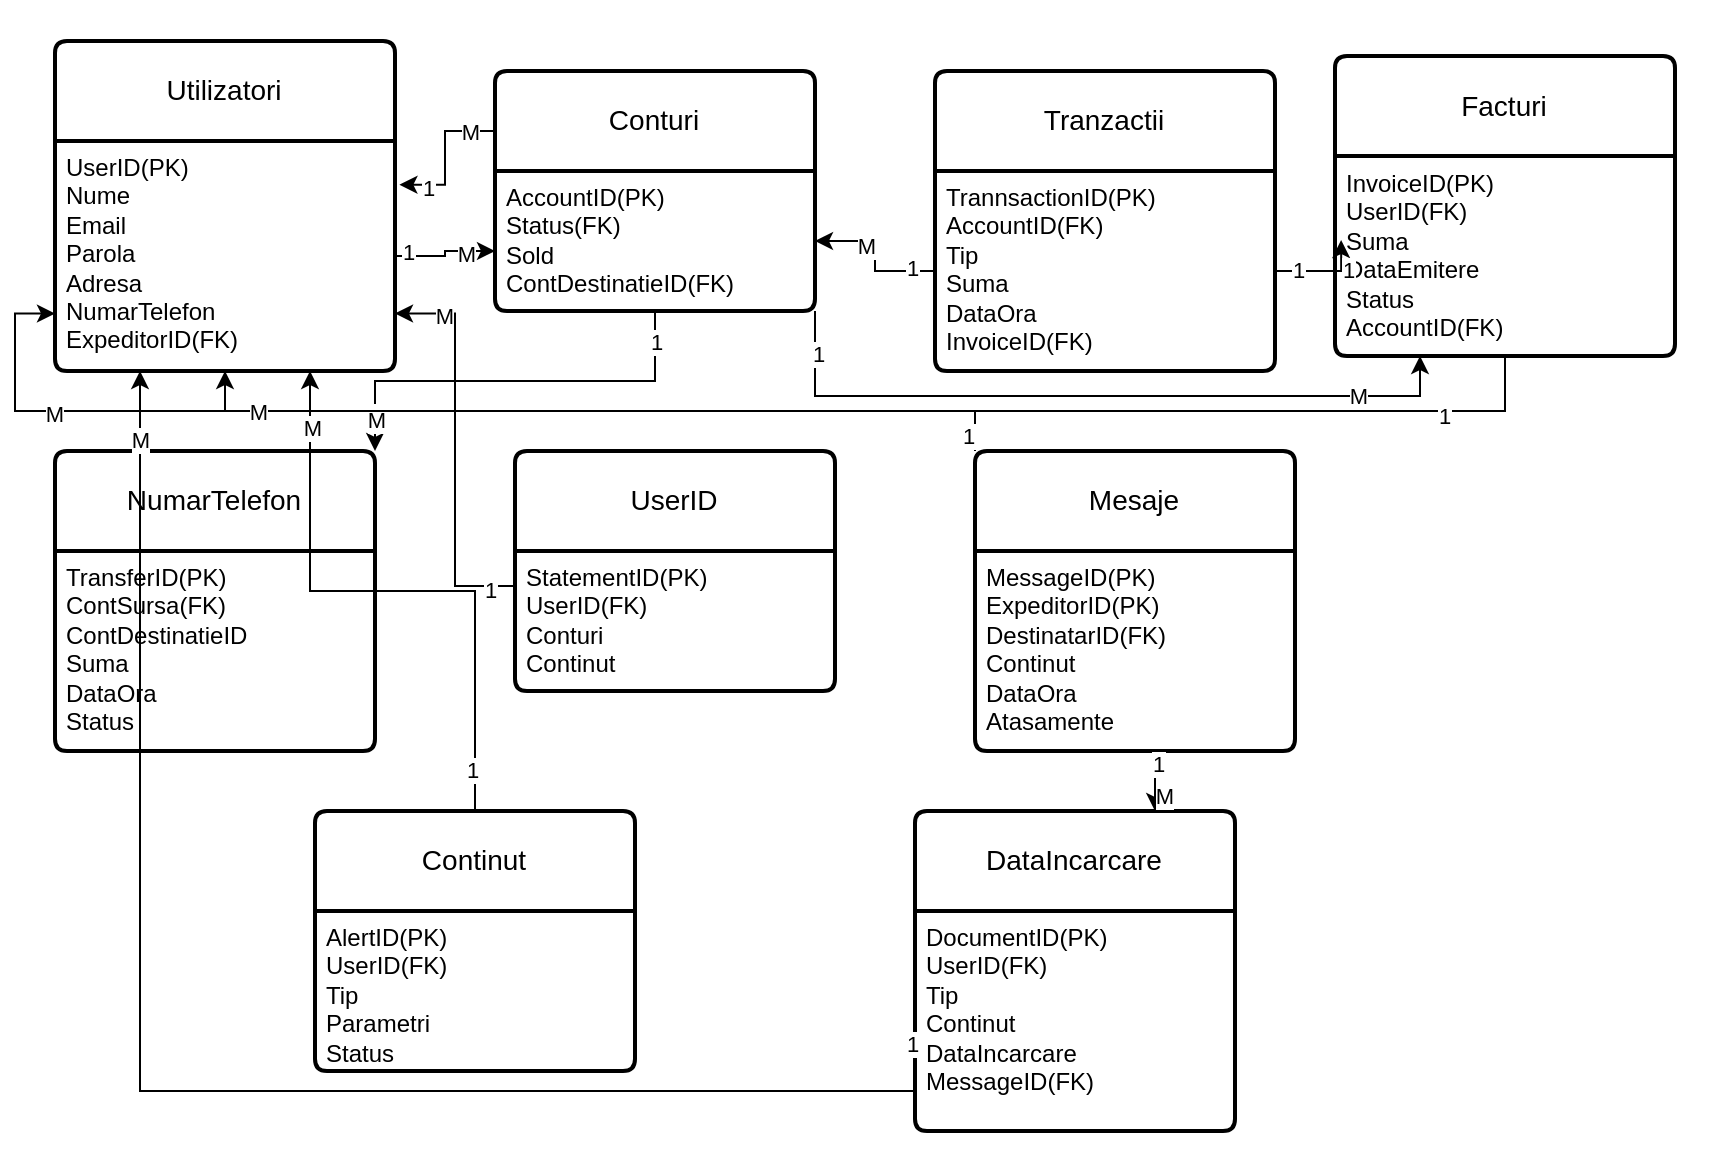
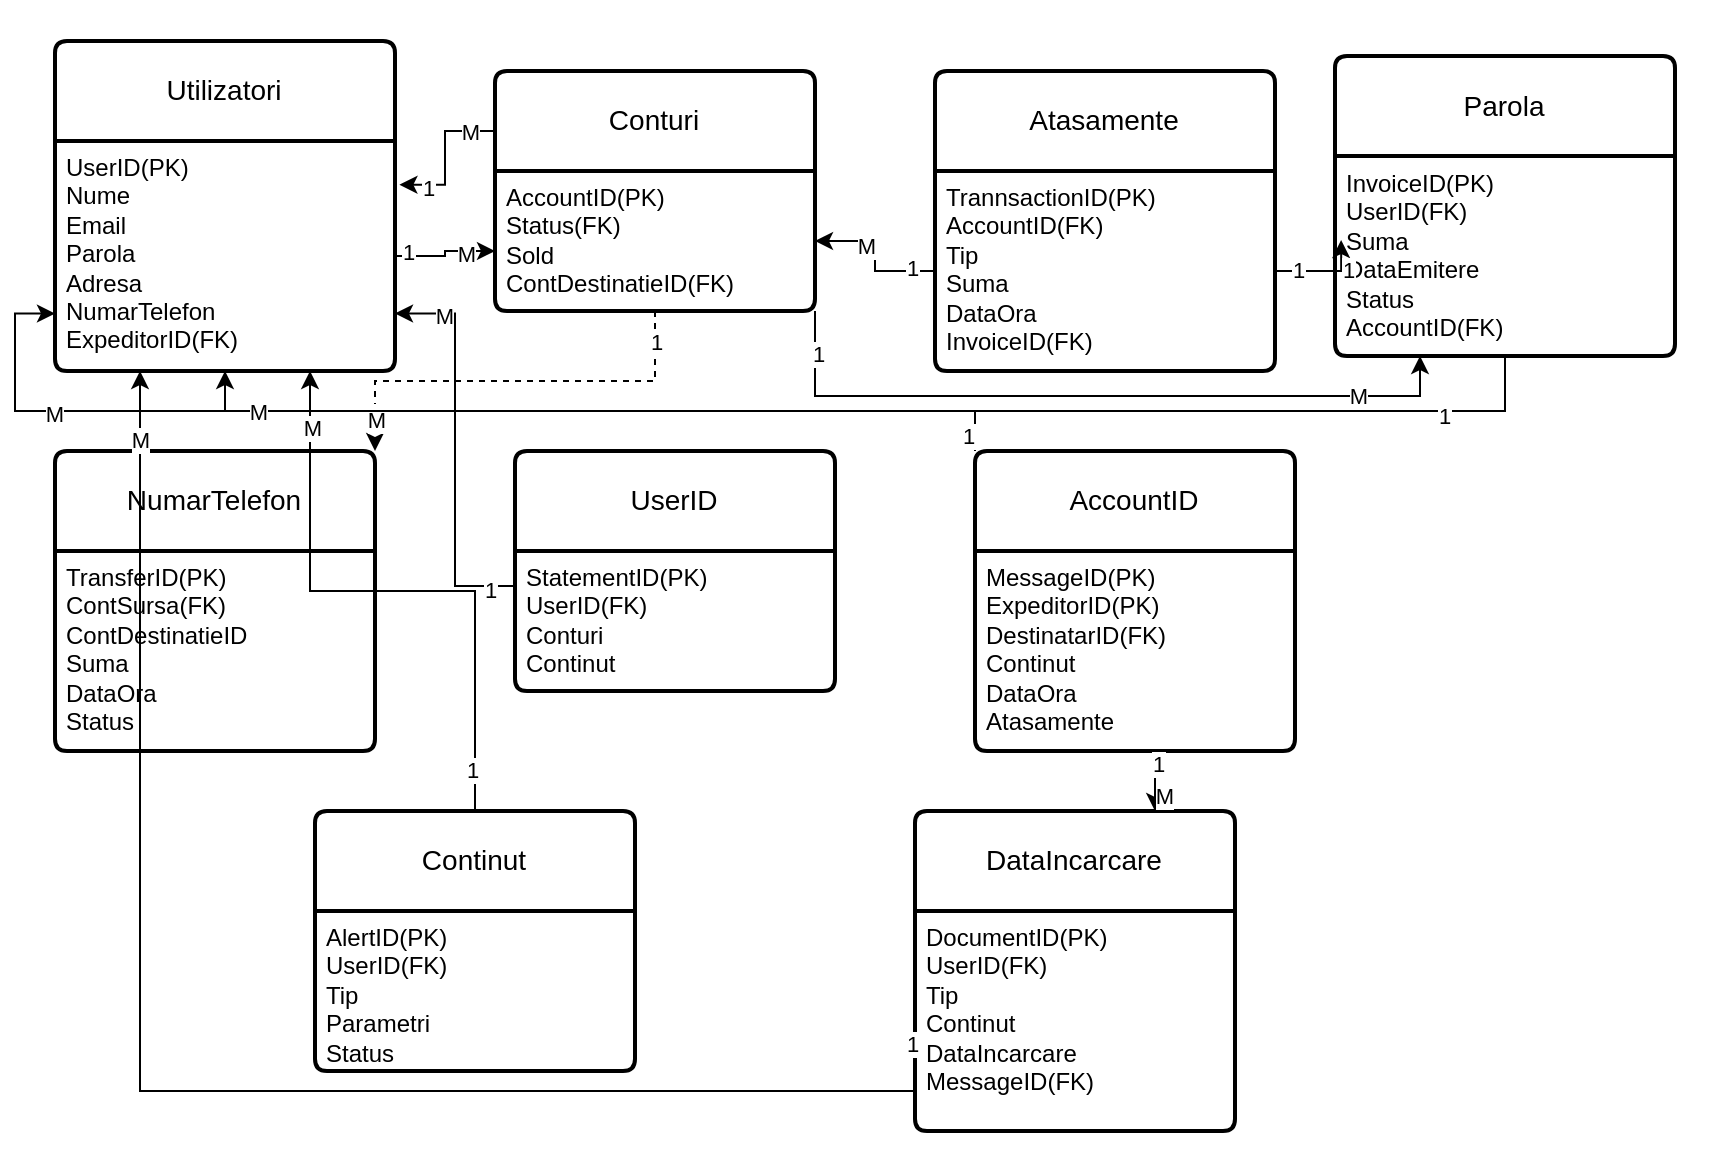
(1505, 107) -> (1505, 107)
(1105, 121) -> (1105, 121)
(571, 381) -> (571, 381)
(1135, 501) -> (1135, 501)
